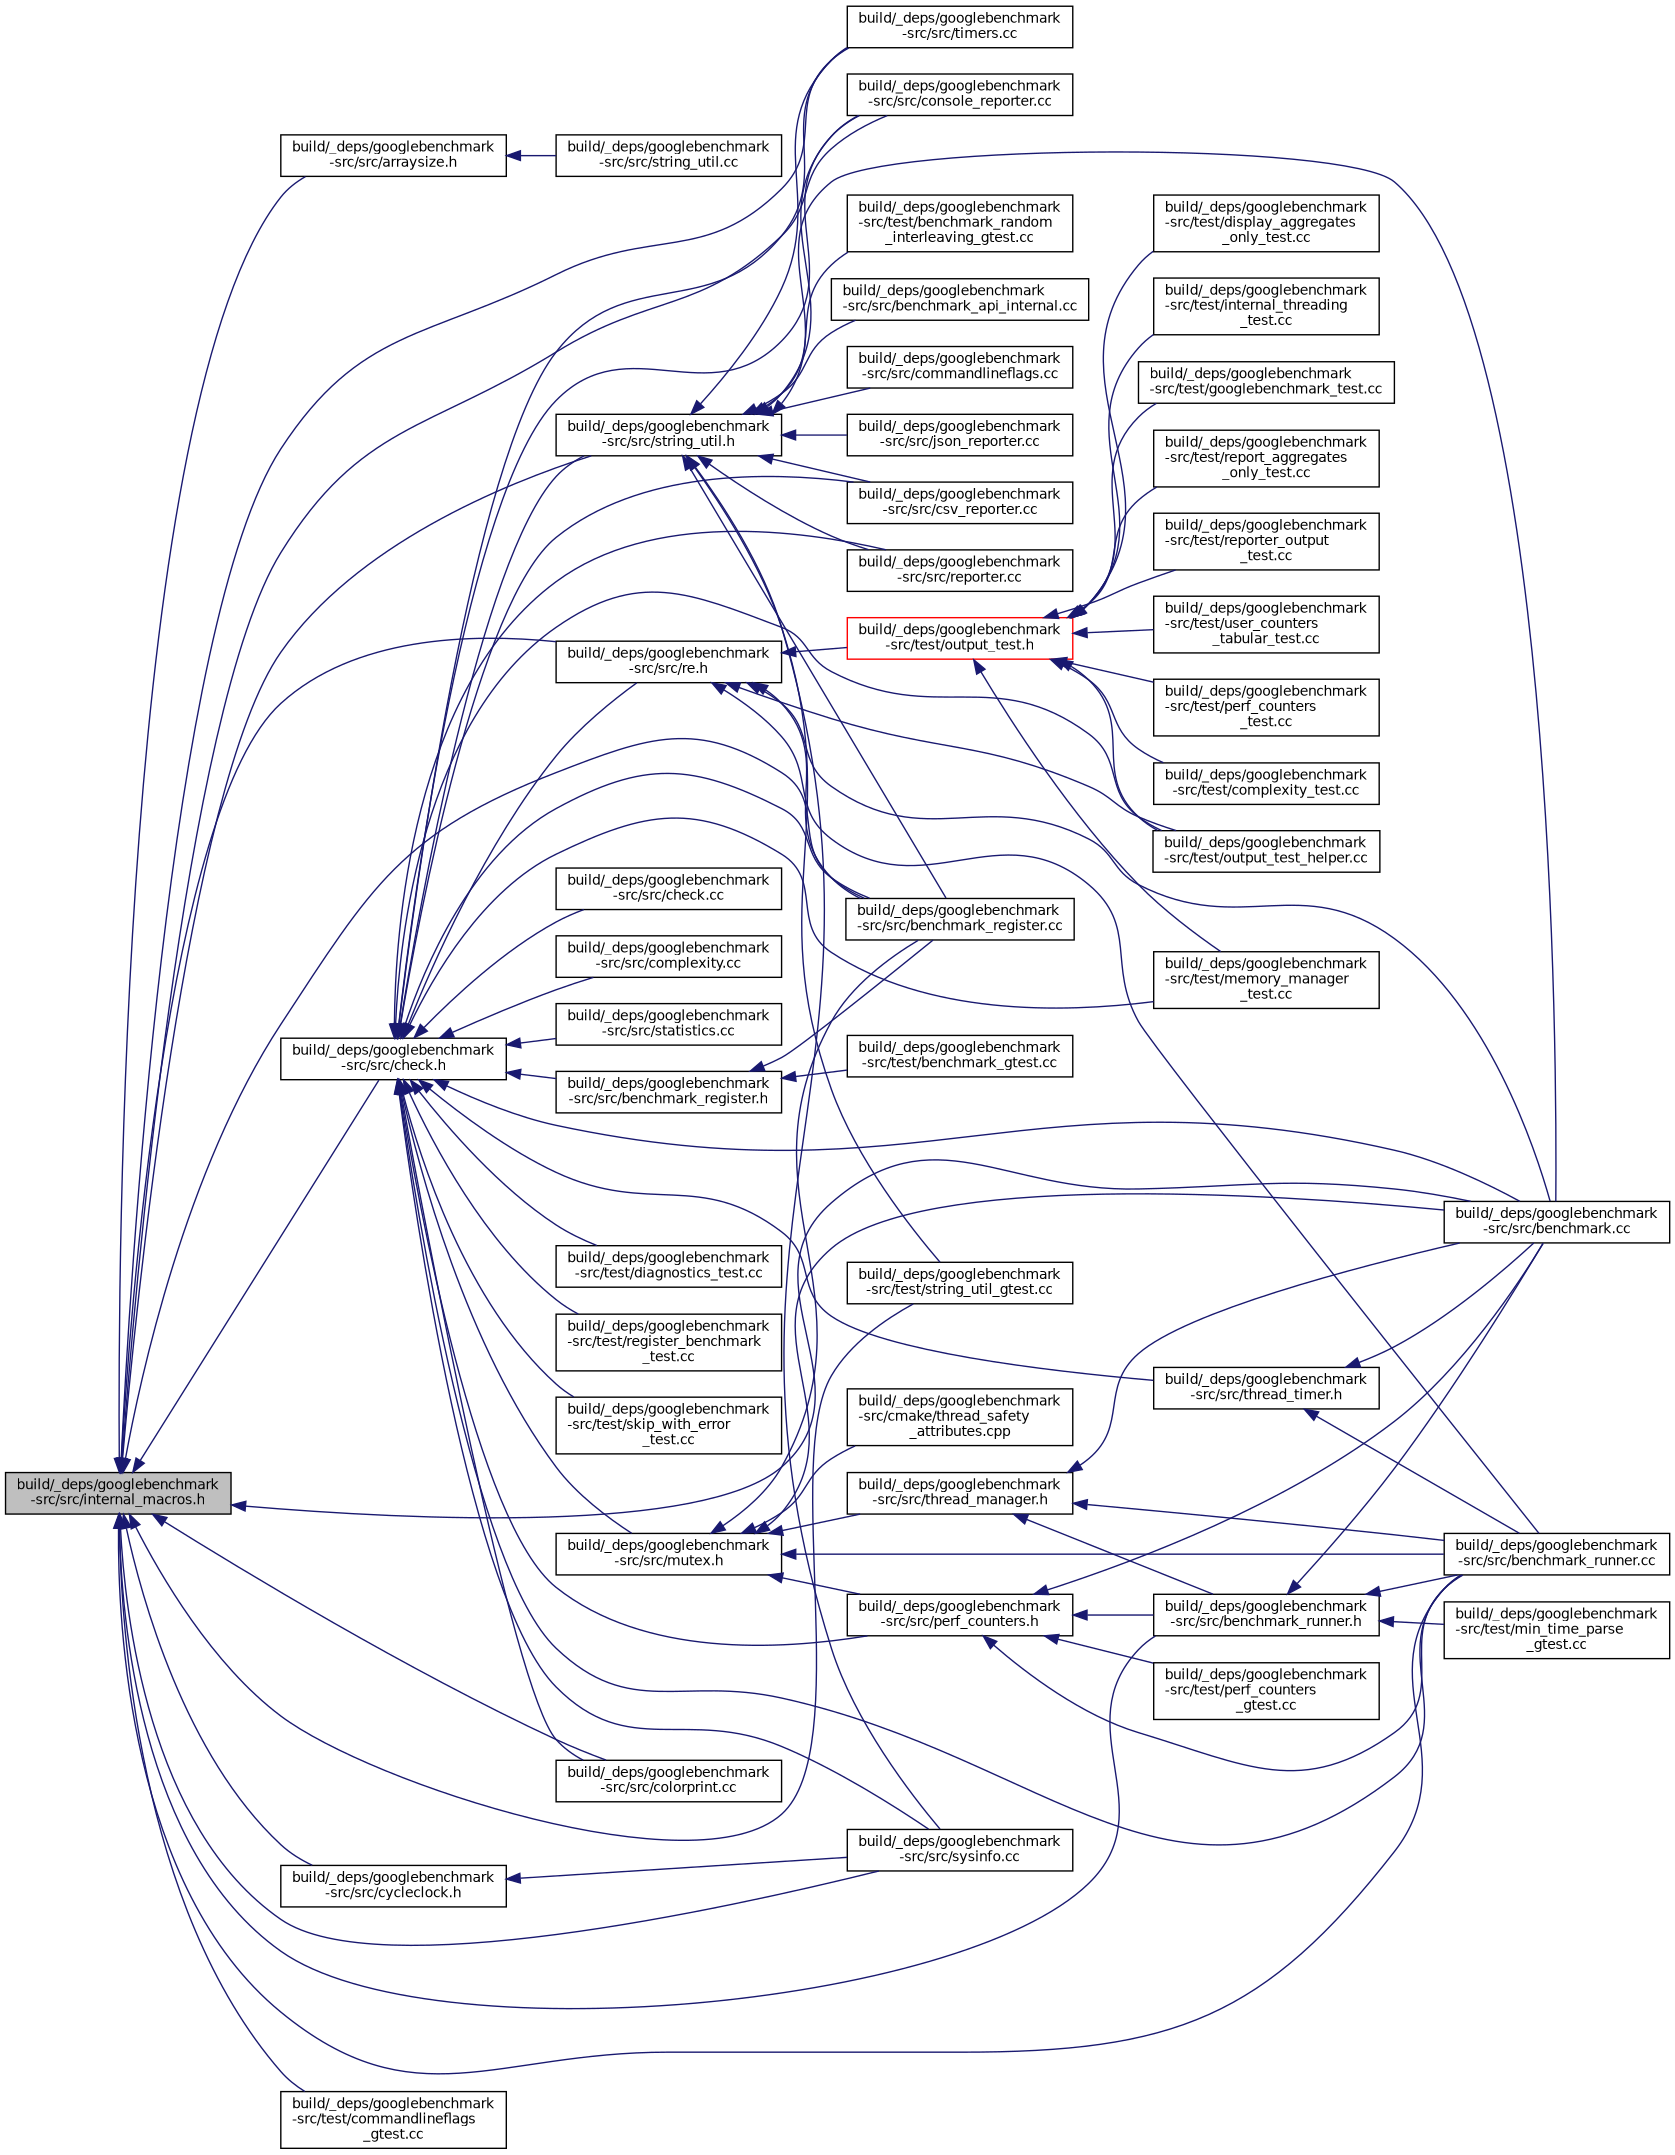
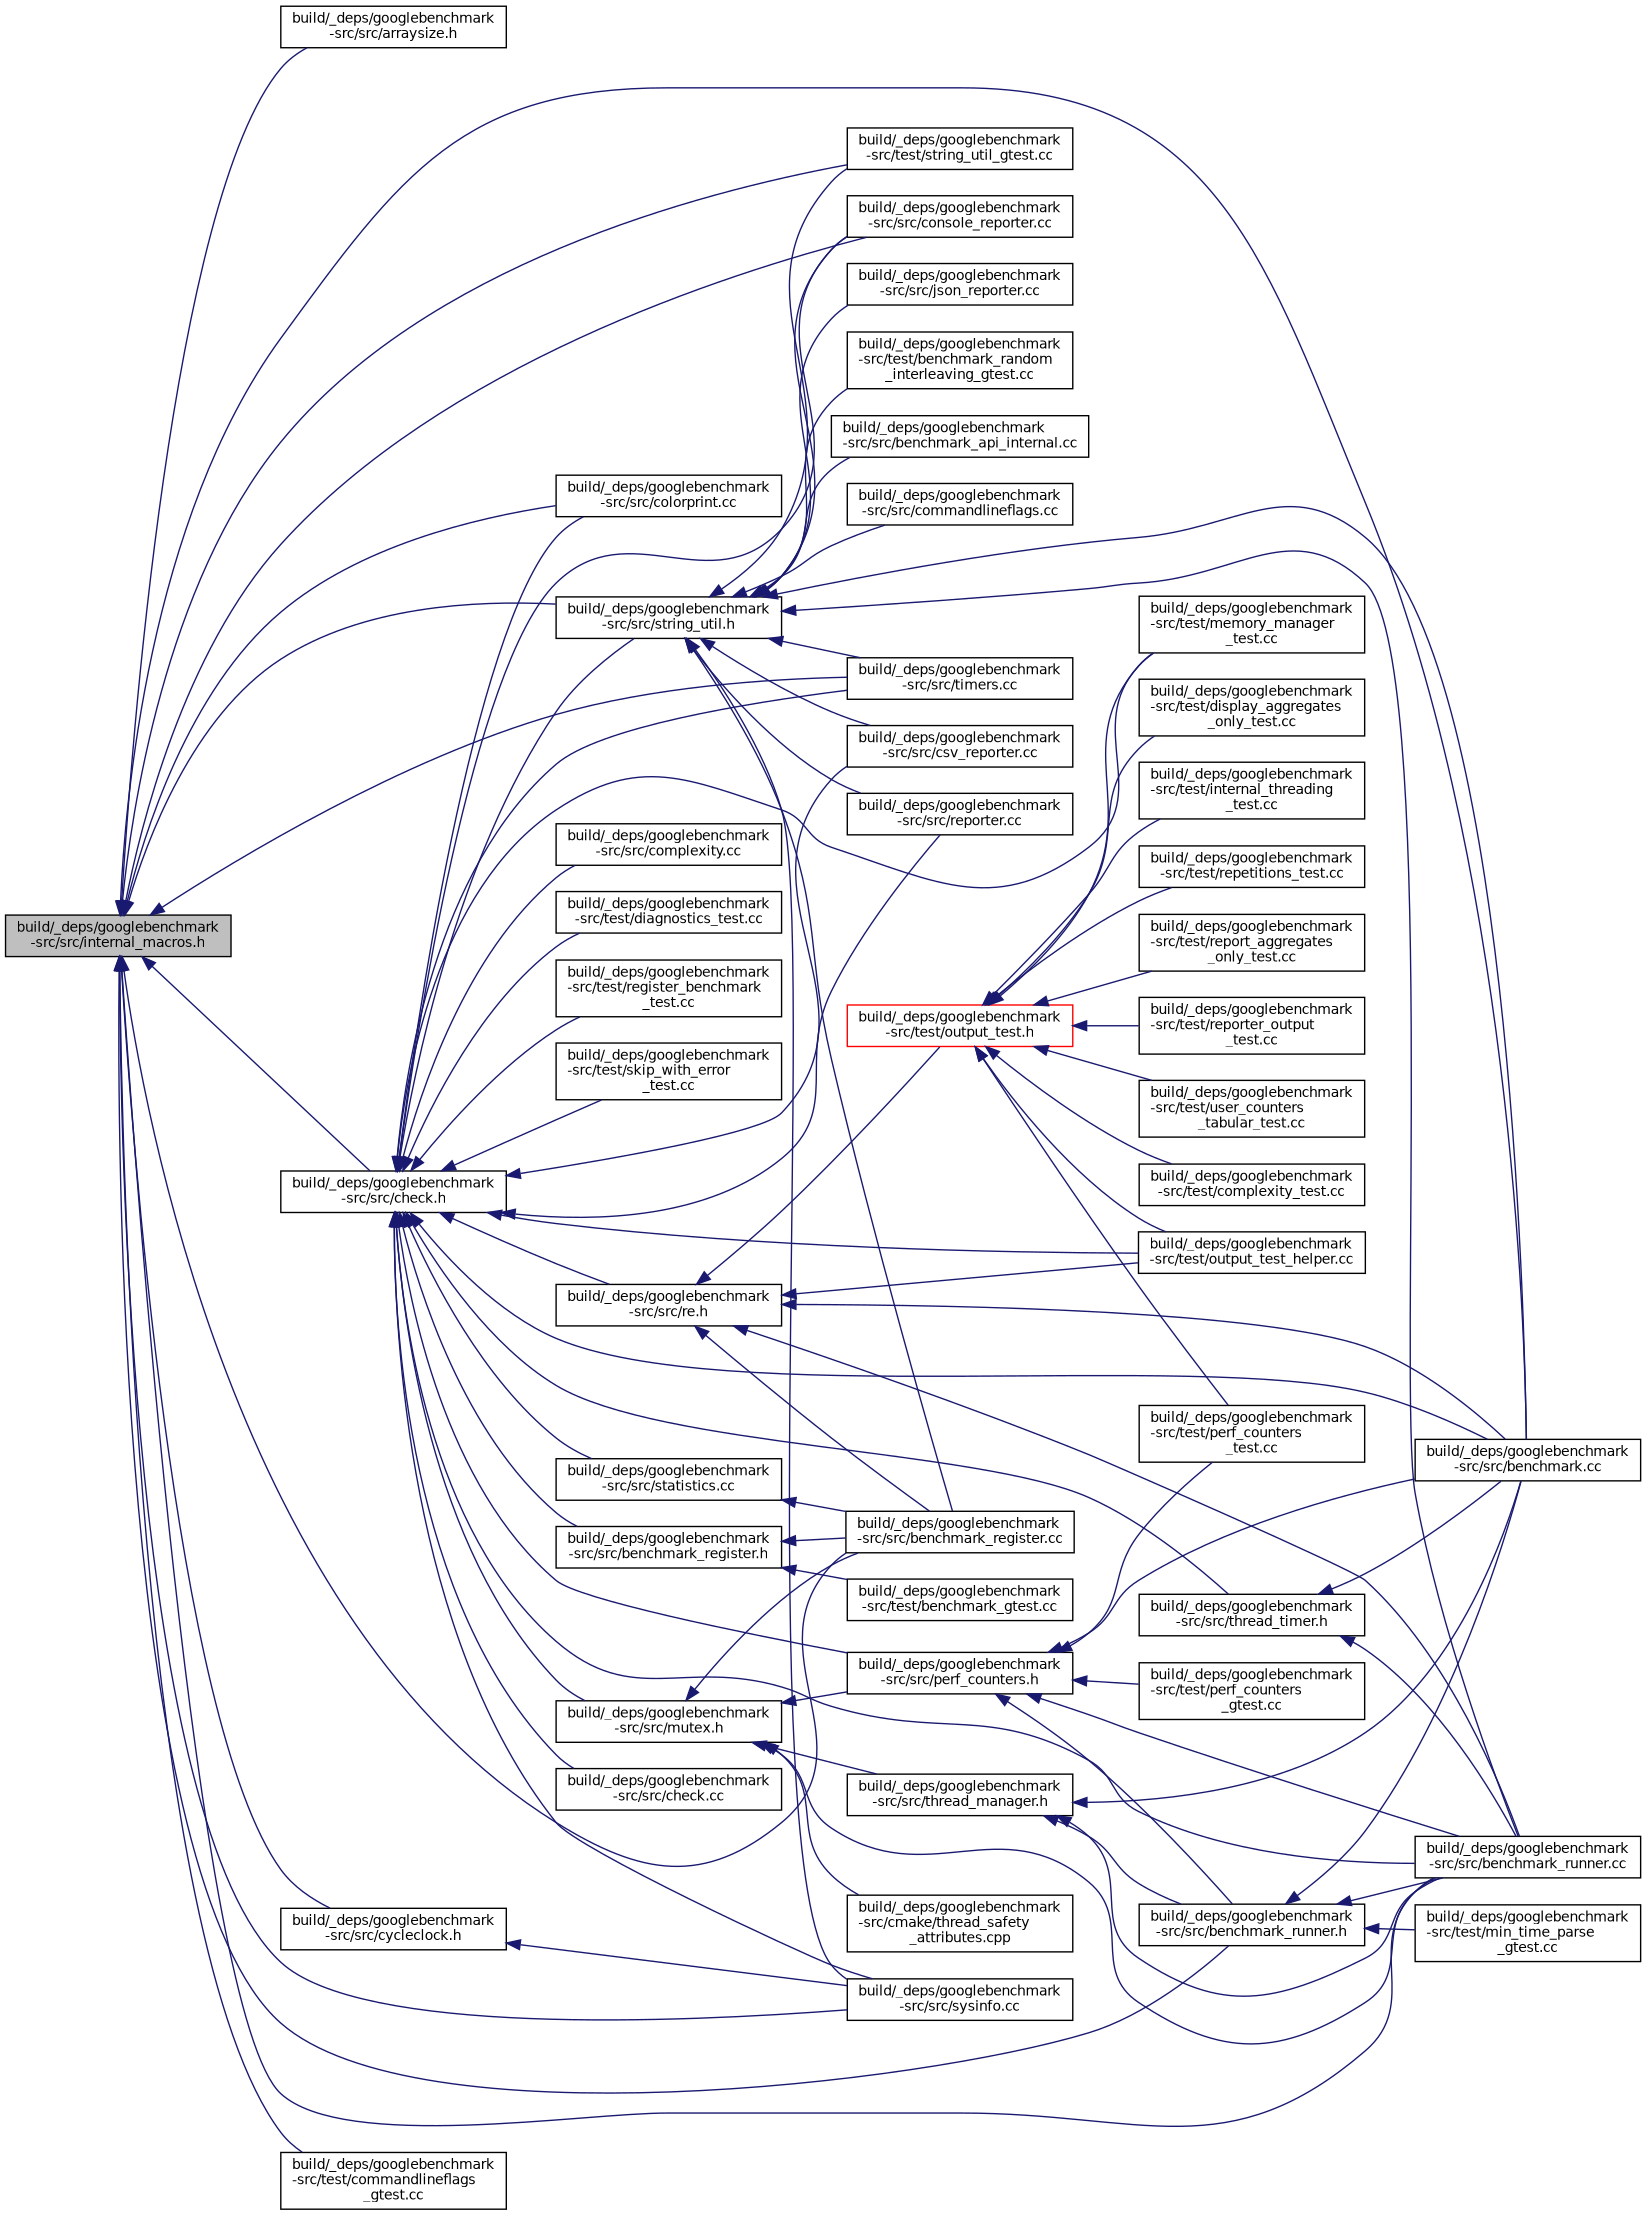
(669, 156) -> none
(1266, 382) -> (1252, 867)
(248, 751) -> none
(601, 788) -> (821, 1507)
none -> (1410, 923)
(983, 1202) -> none
none -> (1130, 1548)
